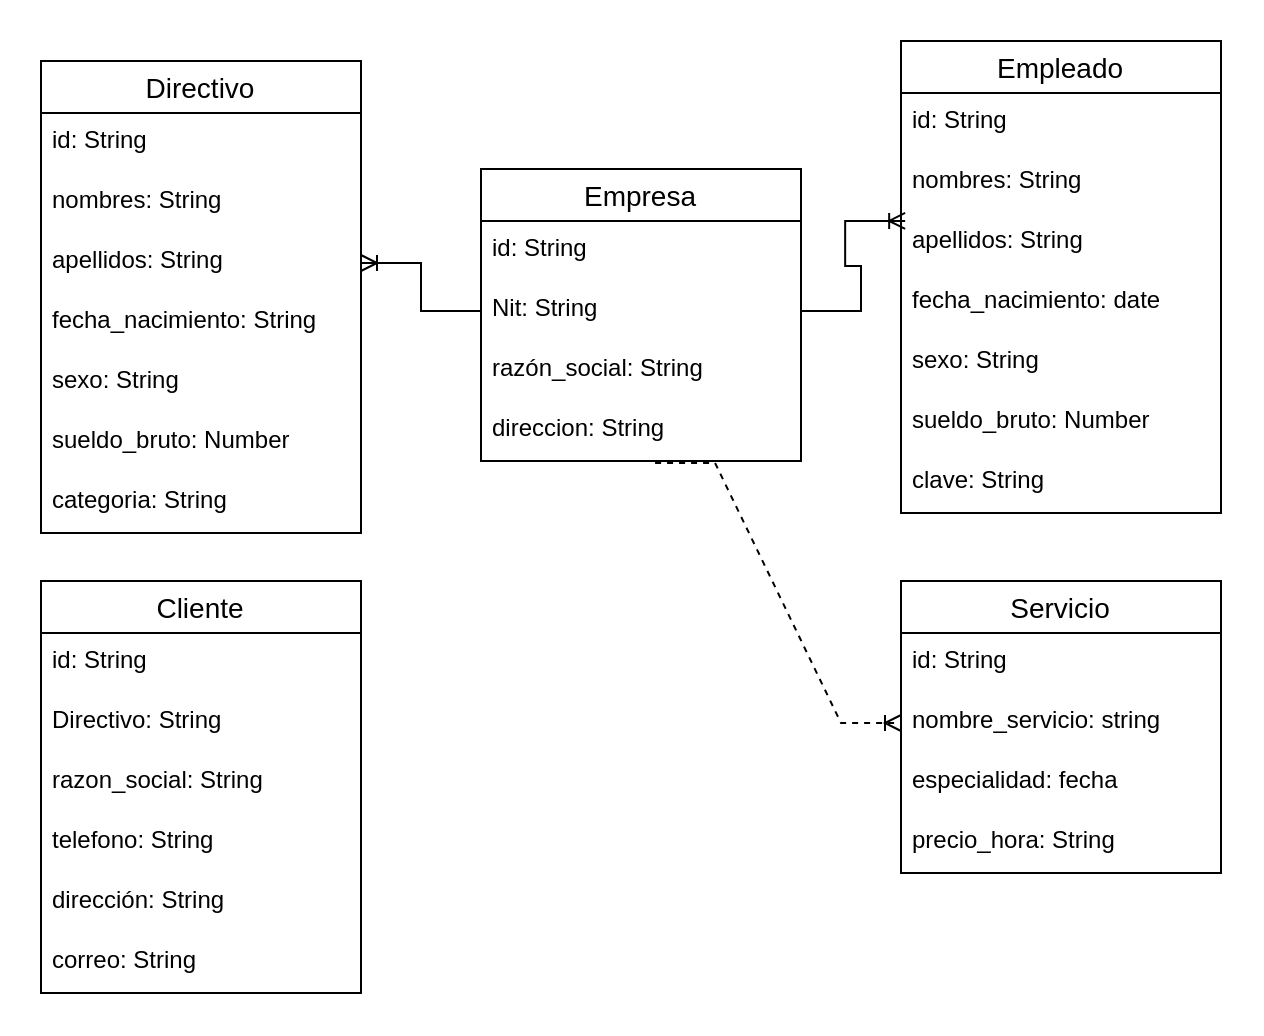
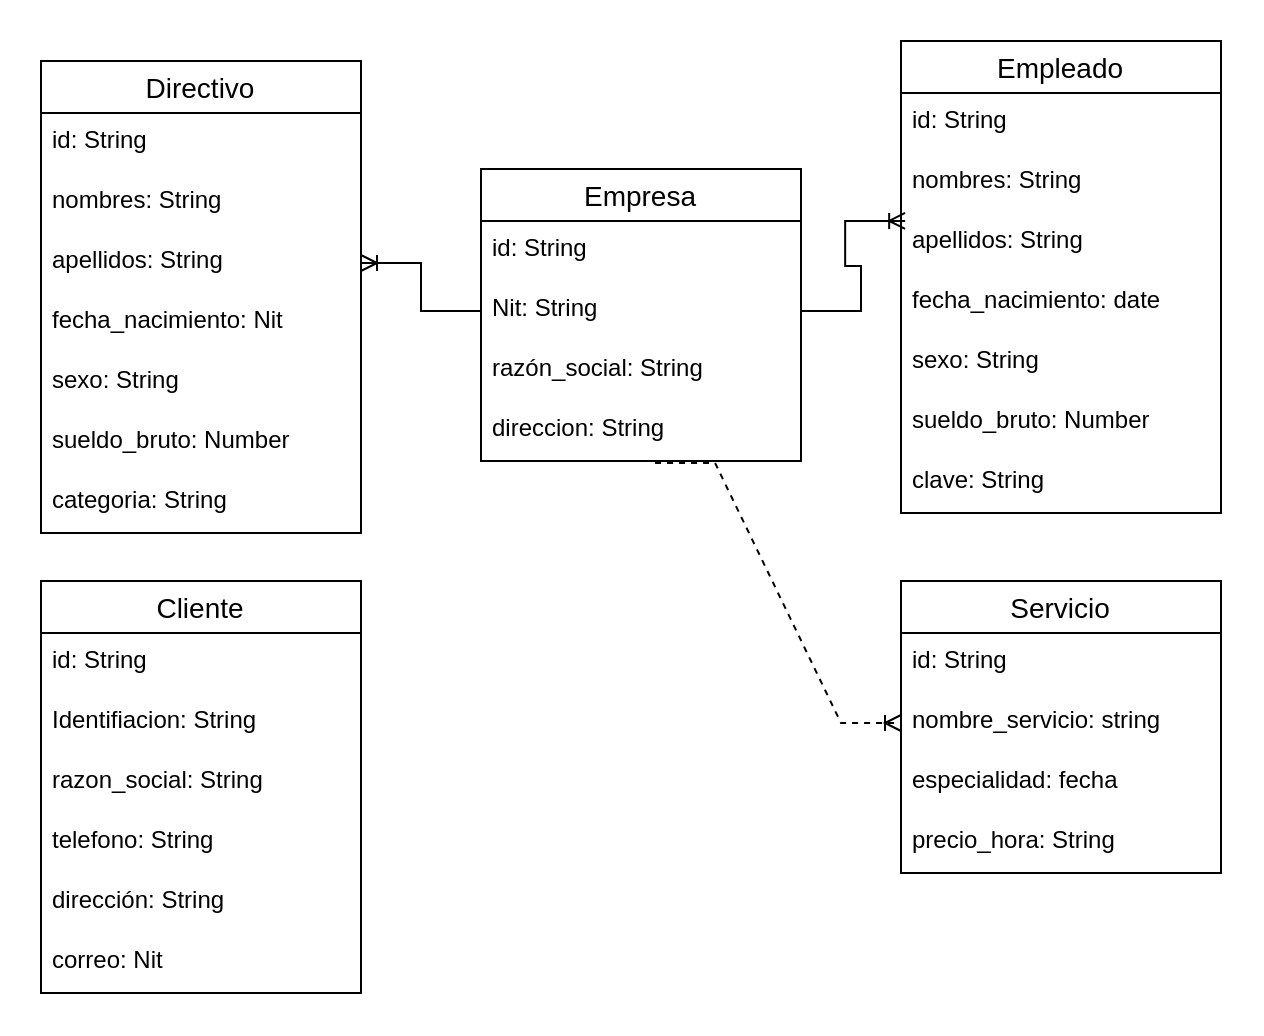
(198, 320) -> (178, 320)
(151, 720) -> (174, 720)
(137, 960) -> (117, 960)
